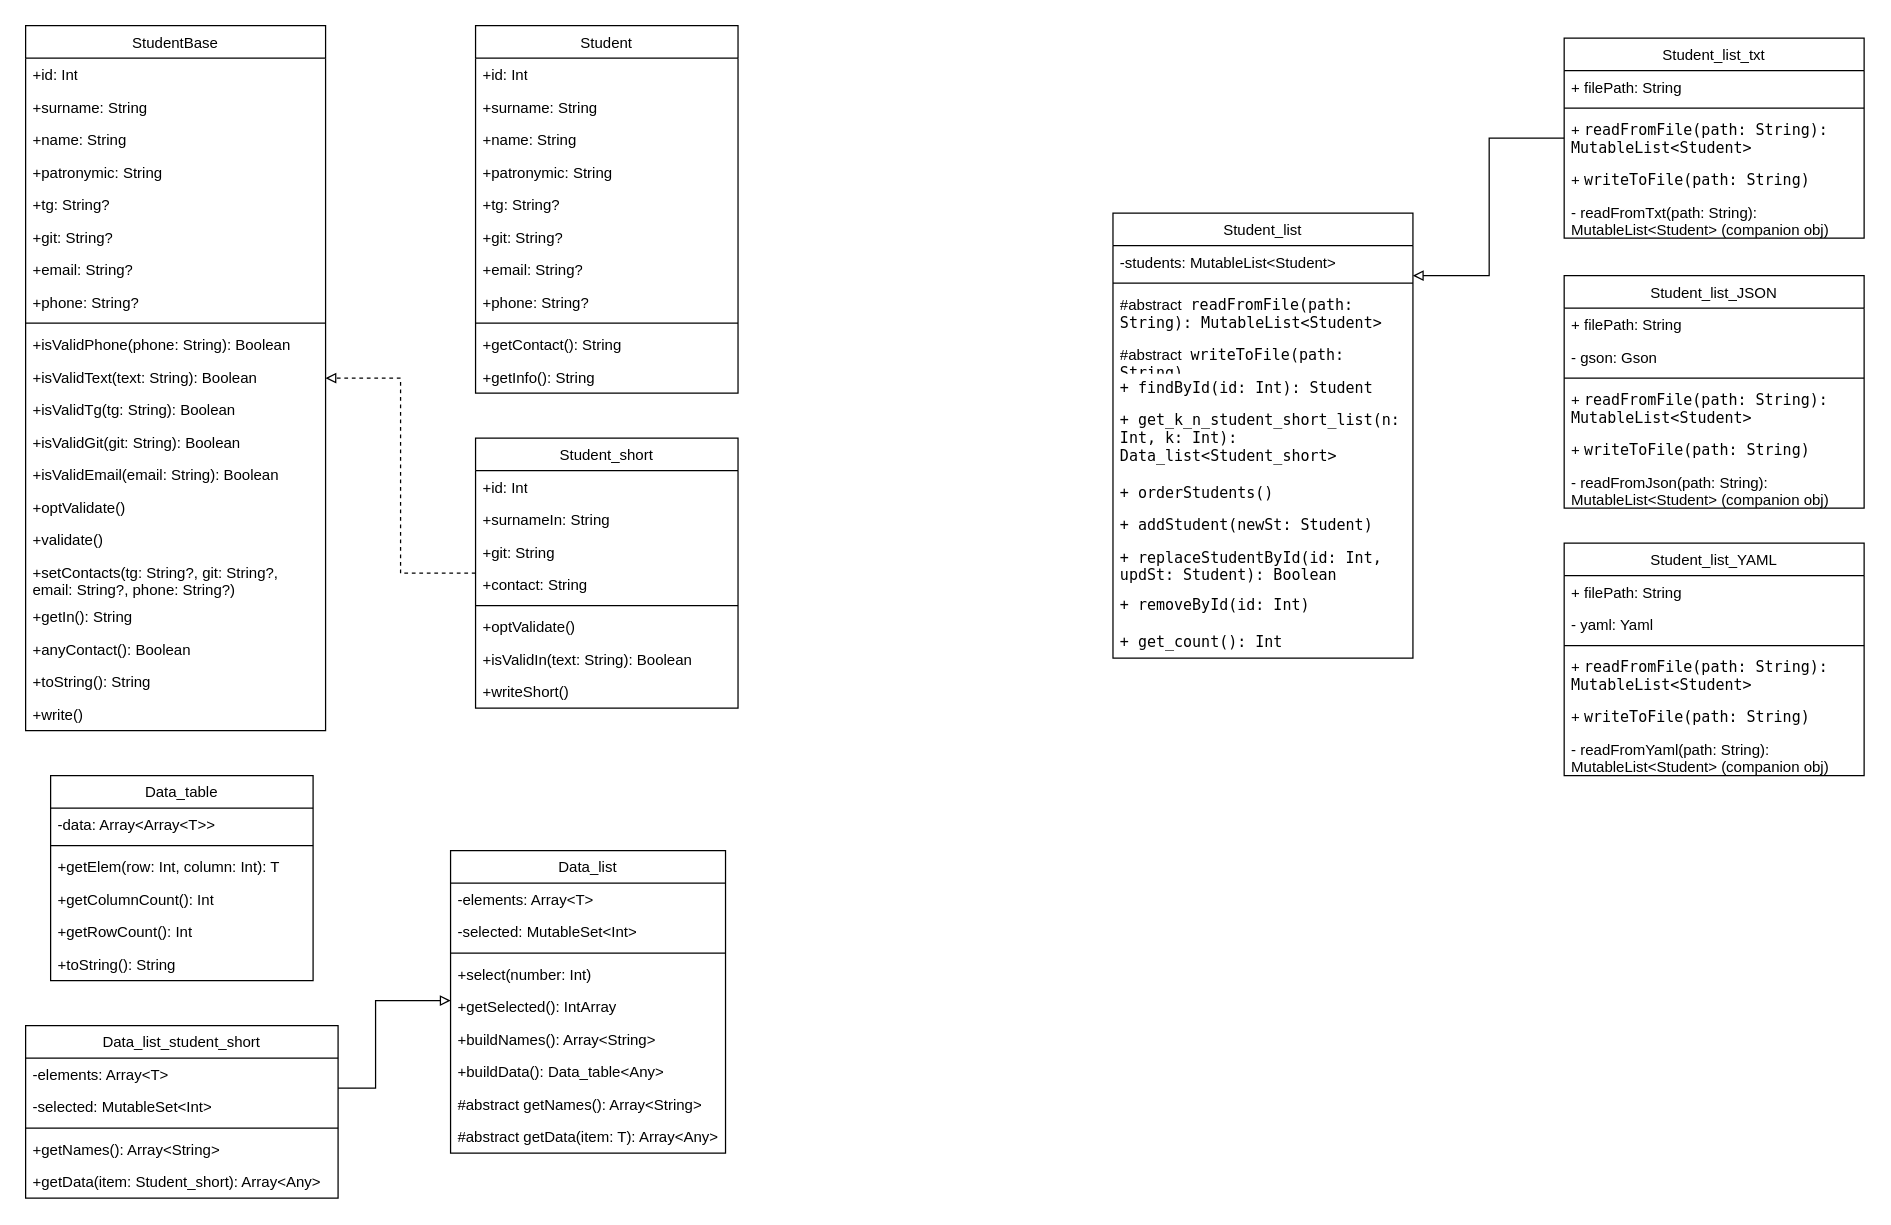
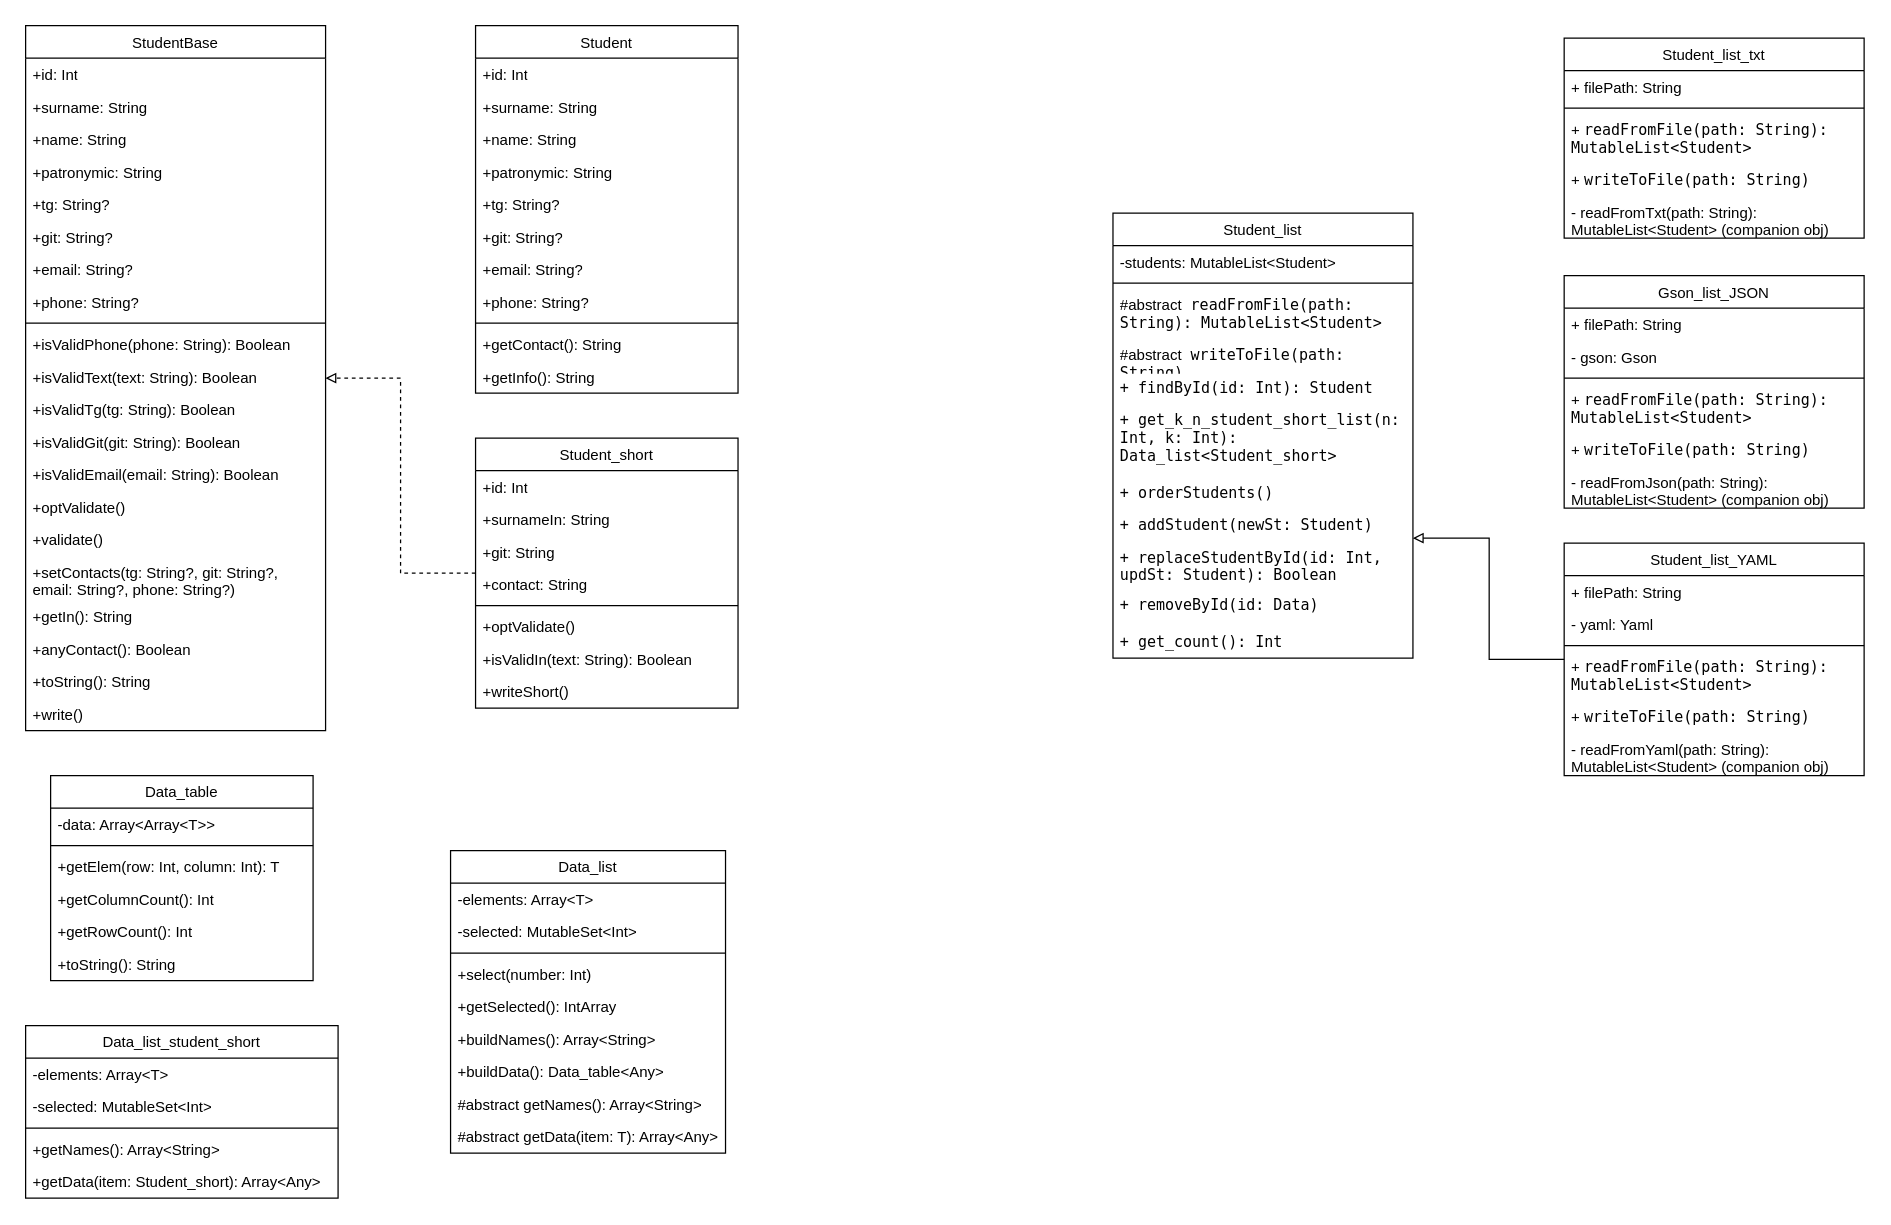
(1489, 203) -> none
(1714, 293) -> (1714, 293)
none -> (1489, 602)
(1201, 606) -> (1205, 606)
(376, 1030) -> none
